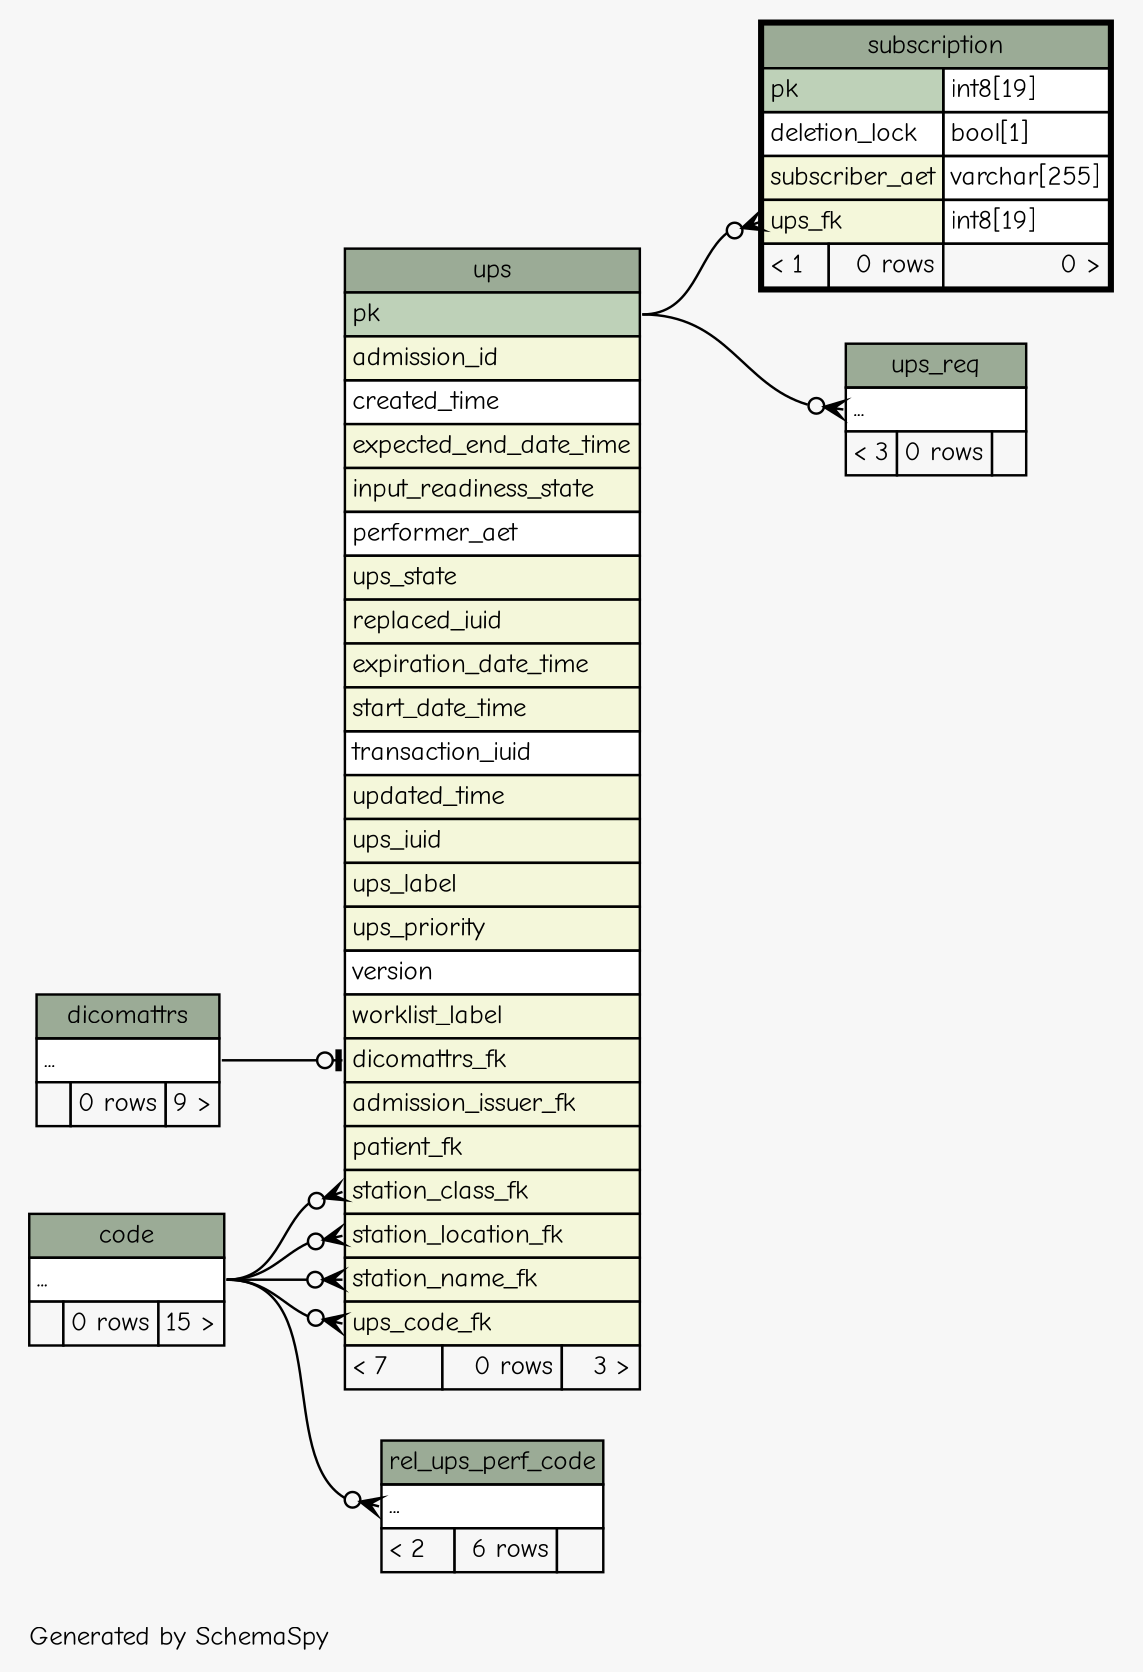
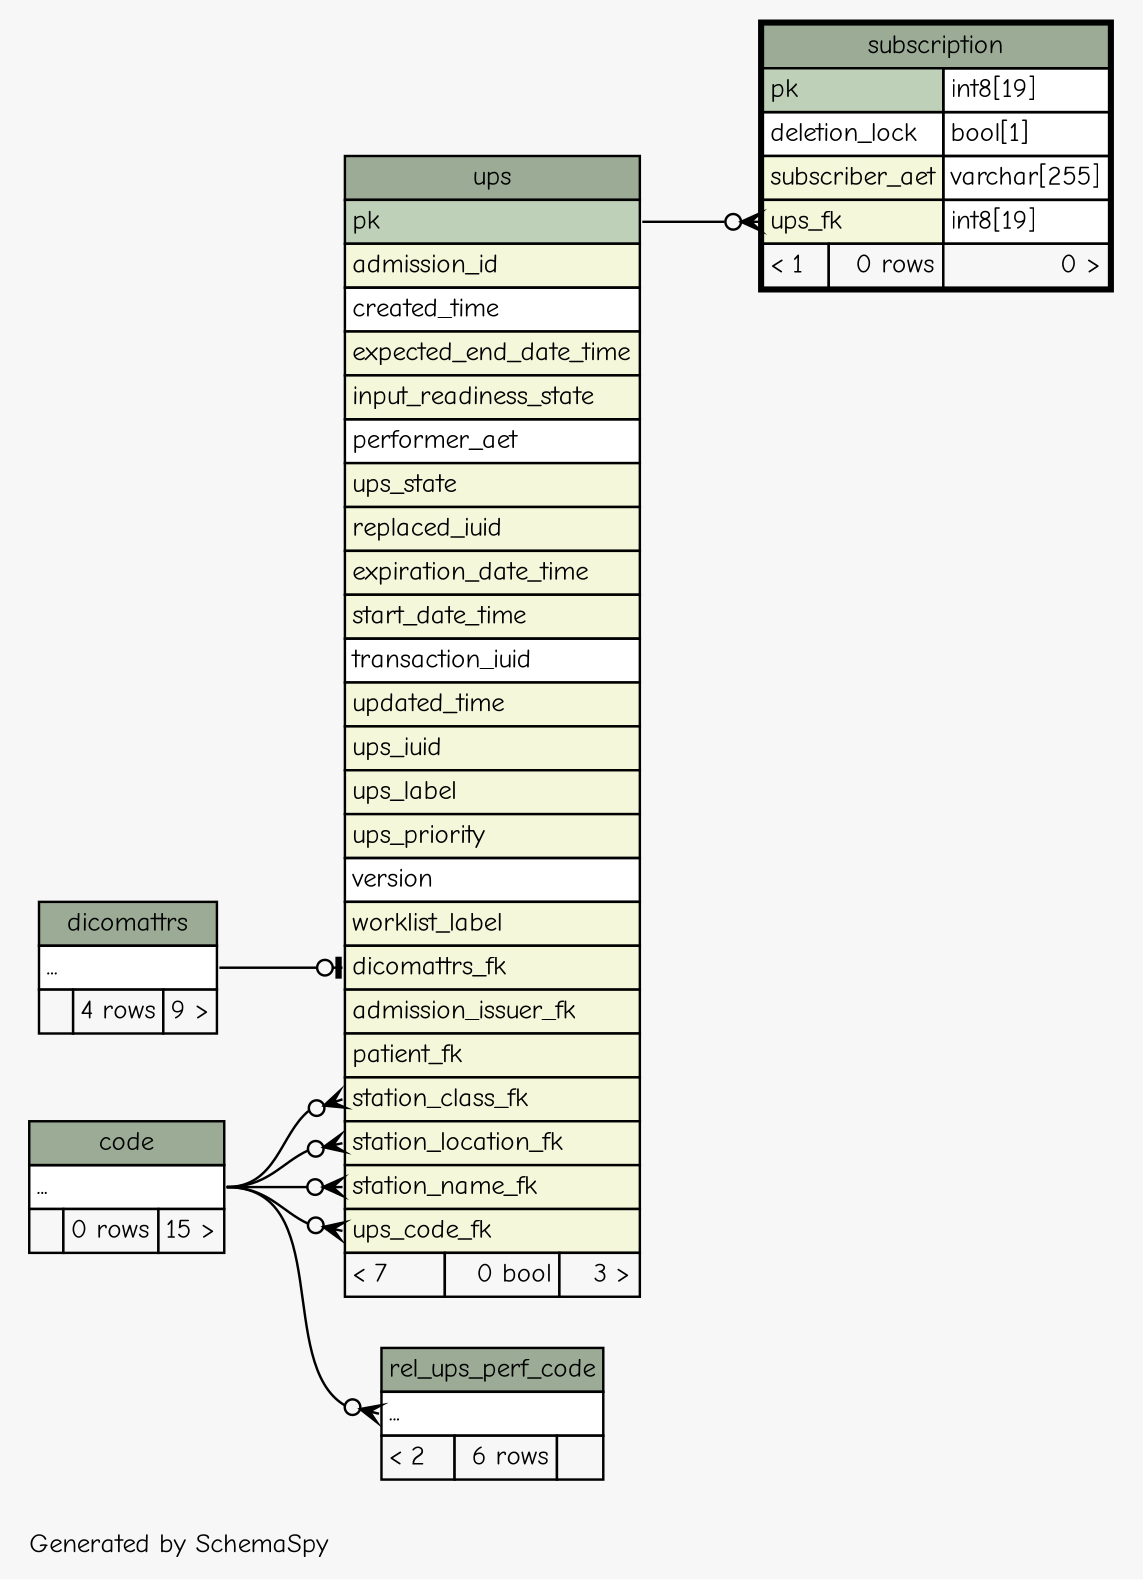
(936, 410) -> none
(118, 1103) -> (118, 1010)
(514, 1366) -> (514, 1274)
